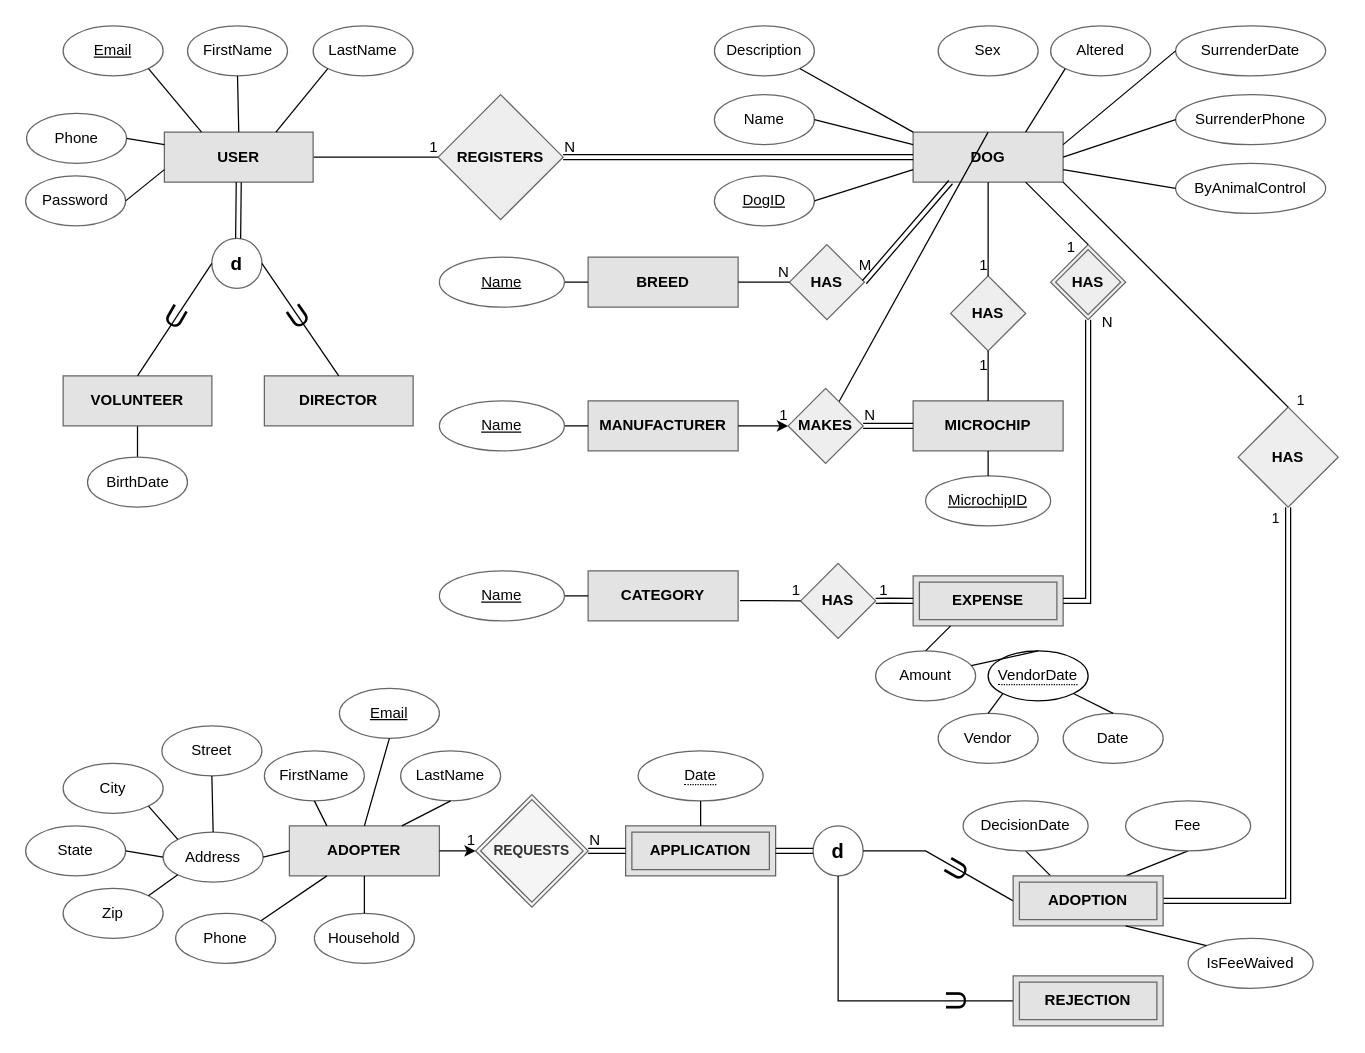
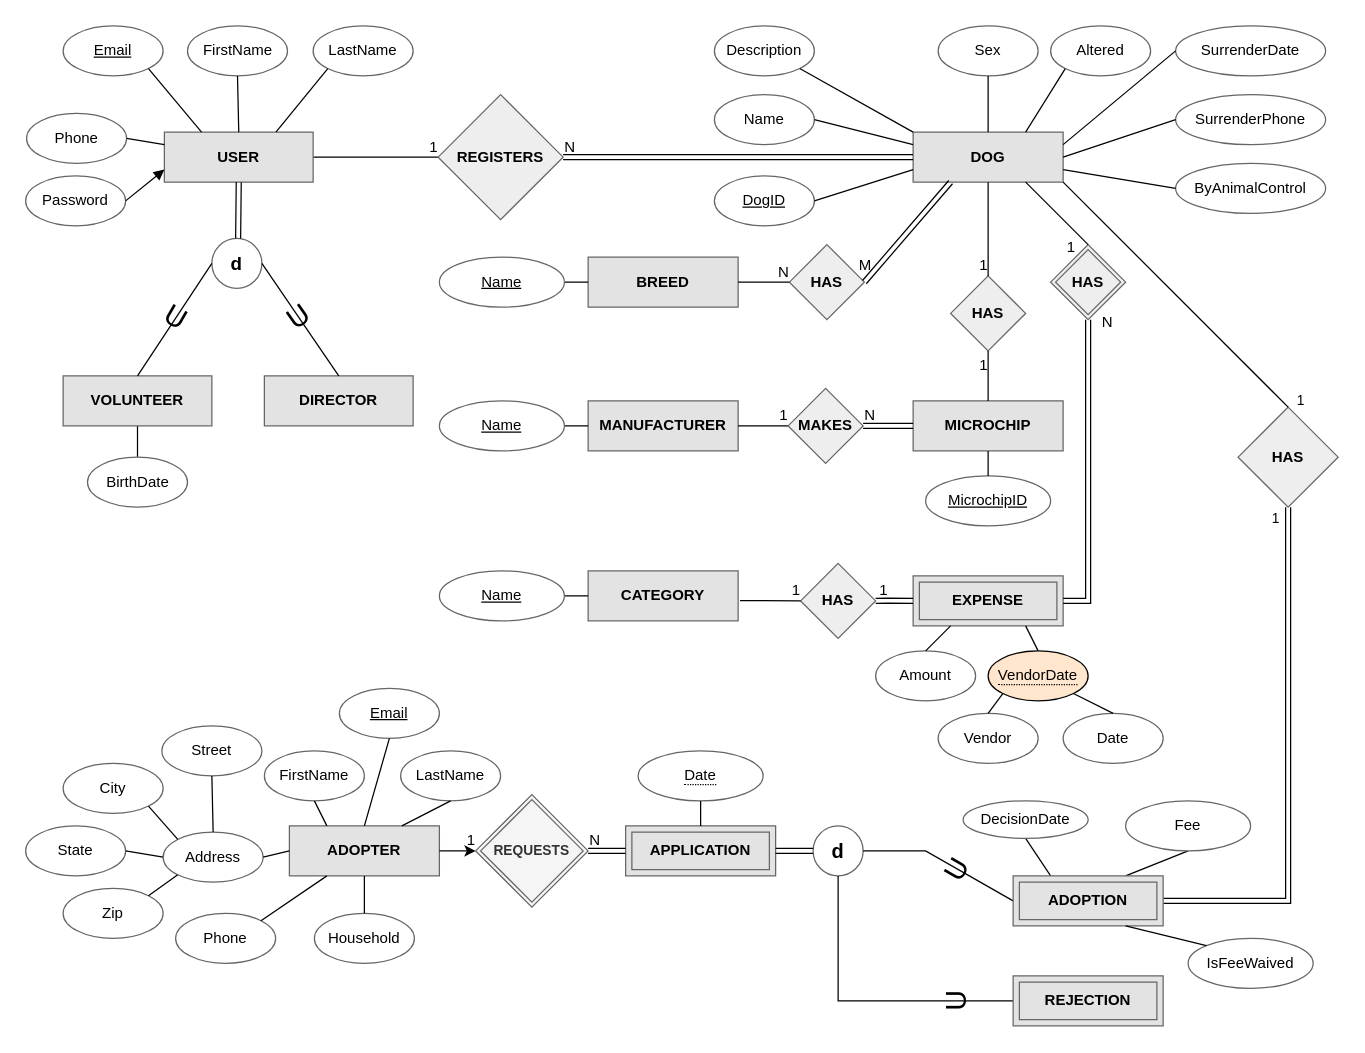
(159, 174) -> (156, 176)
(914, 267) -> (988, 104)
(778, 426) -> (781, 426)
(1005, 658) -> (1032, 639)
(1038, 676) -> (1038, 676)
(1026, 826) -> (1026, 819)
